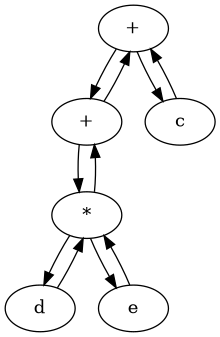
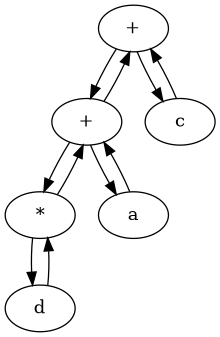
none -> (133, 215)
(133, 308) -> none
